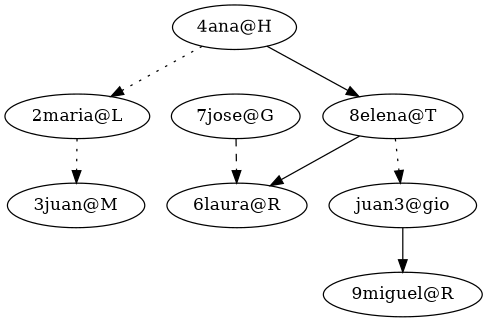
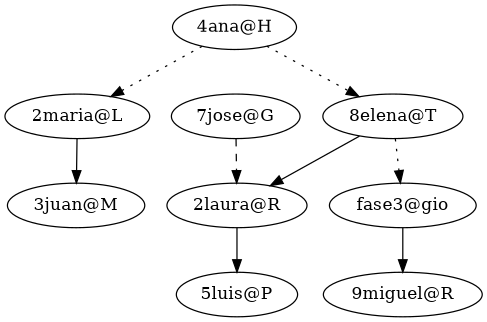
(307, 68) -> (307, 68)
(77, 155) -> (77, 155)
(237, 205) -> (237, 205)
(403, 205) -> (403, 205)
none -> (237, 295)
